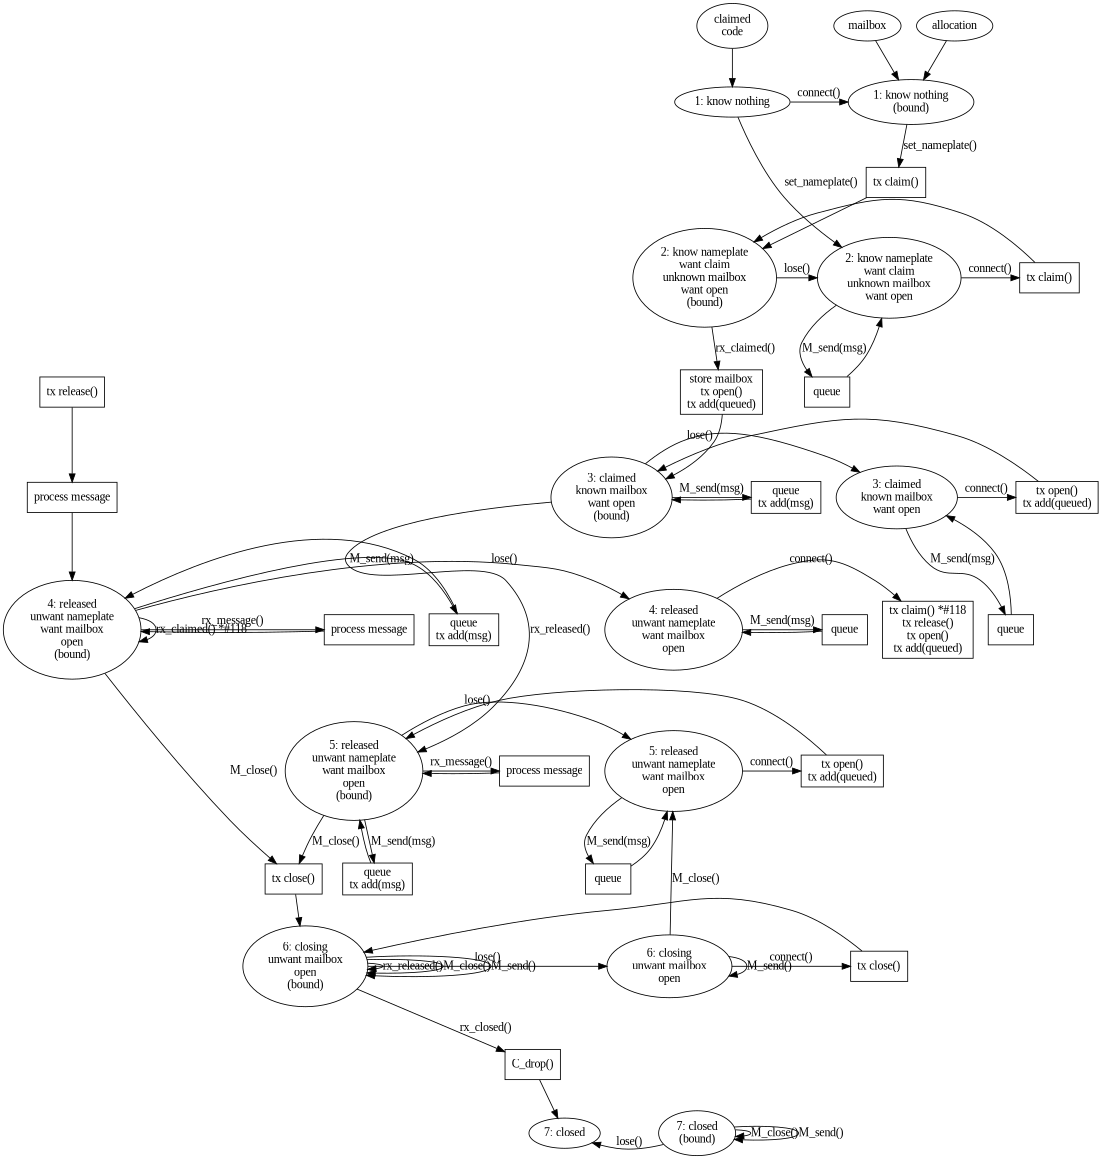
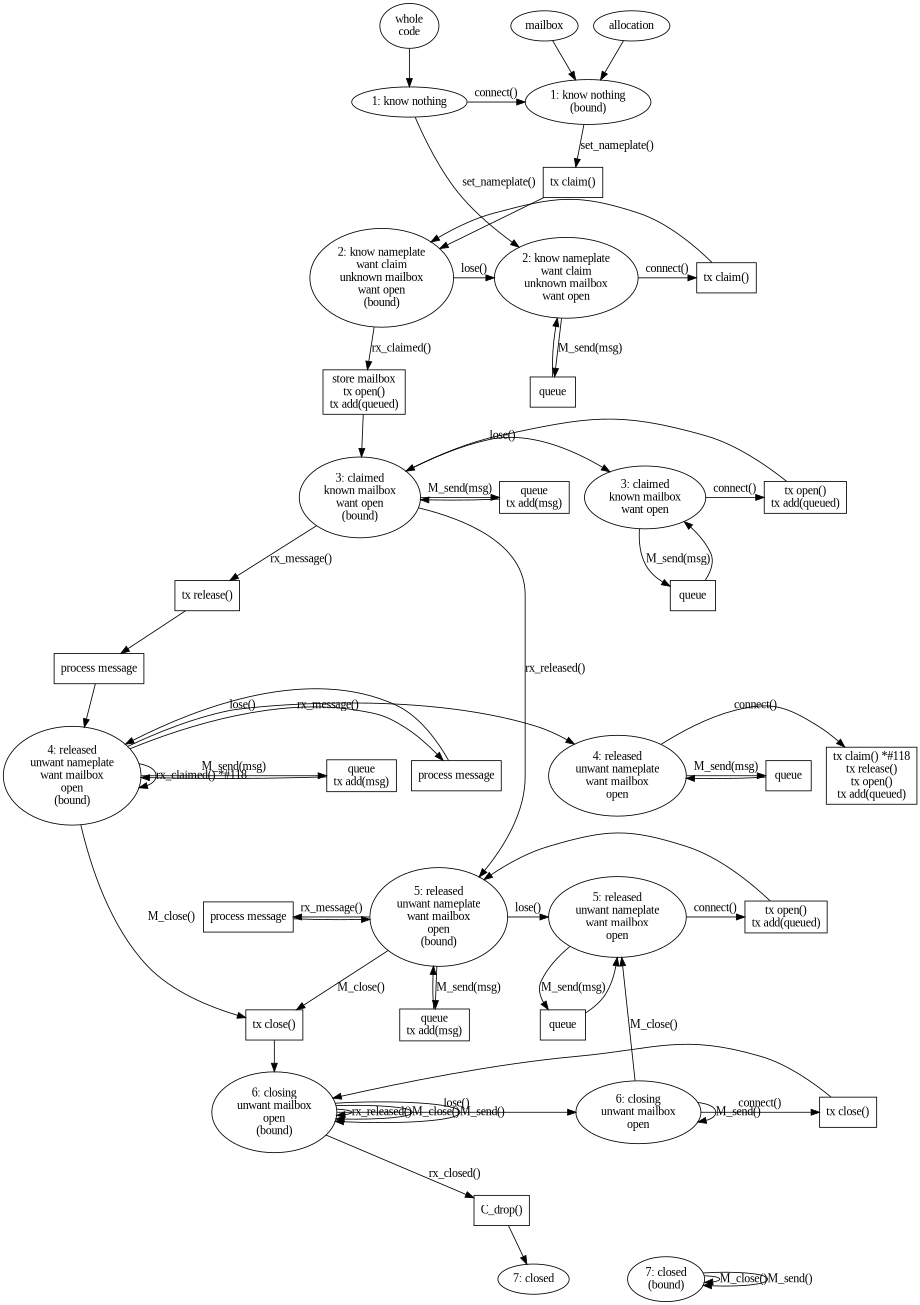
(732, 26) -> (409, 26)
none -> (277, 551)
(632, 1149) -> none
